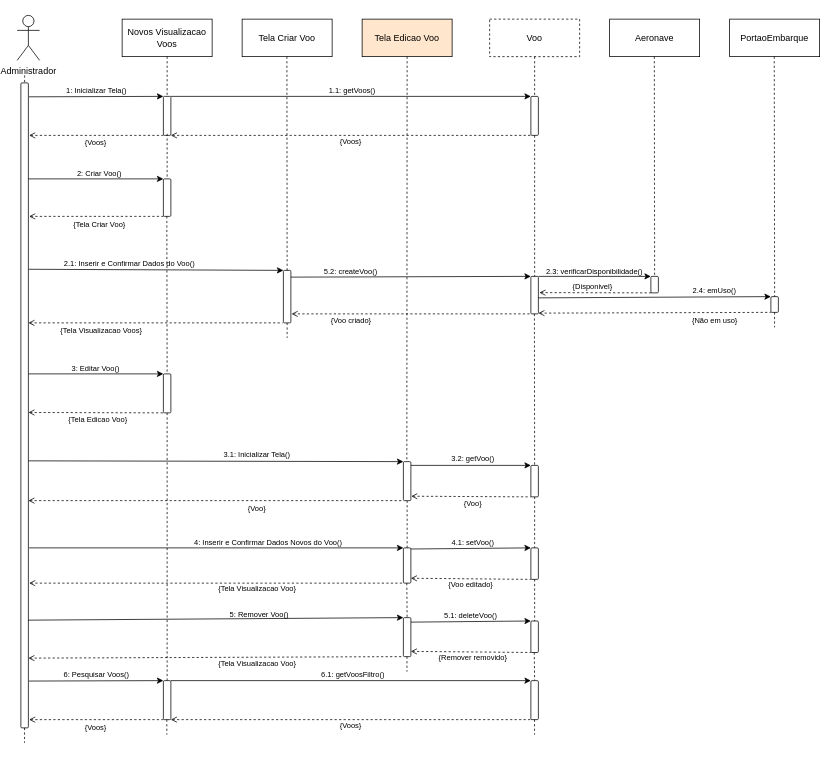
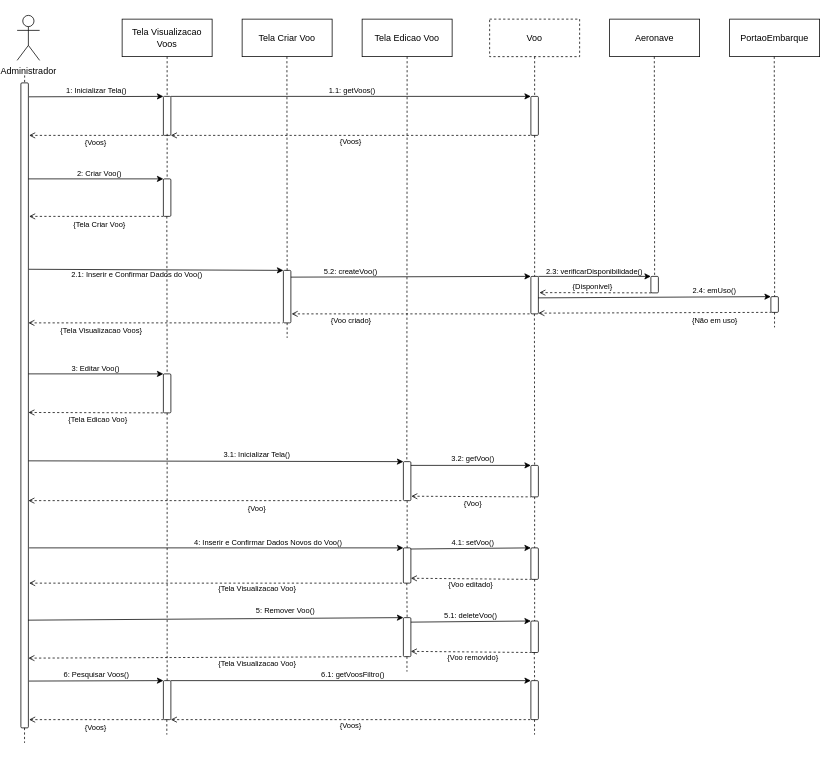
(167, 38) -> (167, 38)
(407, 38) -> (407, 38)
(129, 263) -> (137, 274)
(259, 614) -> (285, 610)
(473, 657) -> (473, 657)
